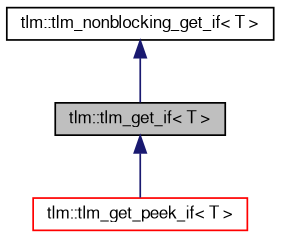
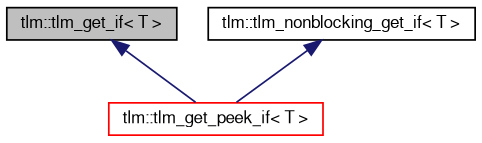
(140, 80) -> (272, 76)
